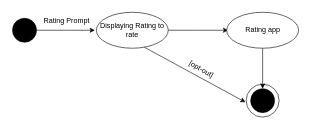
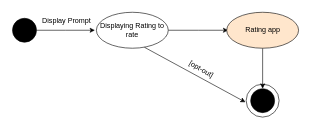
(67, 21) -> (67, 21)
(263, 30) -> (263, 30)
